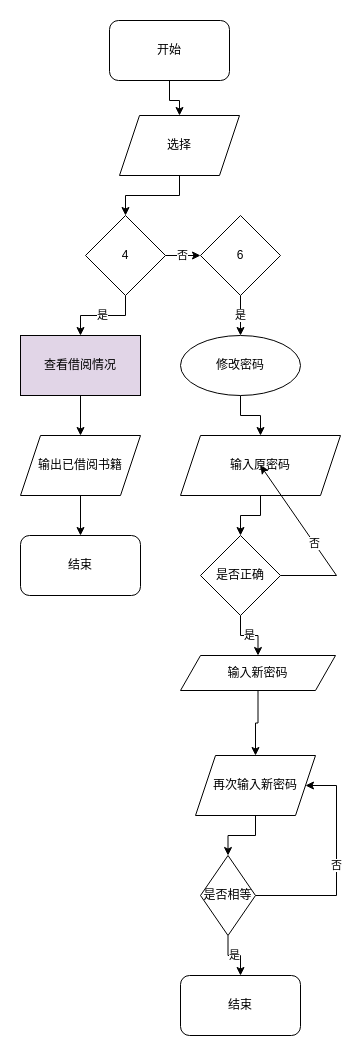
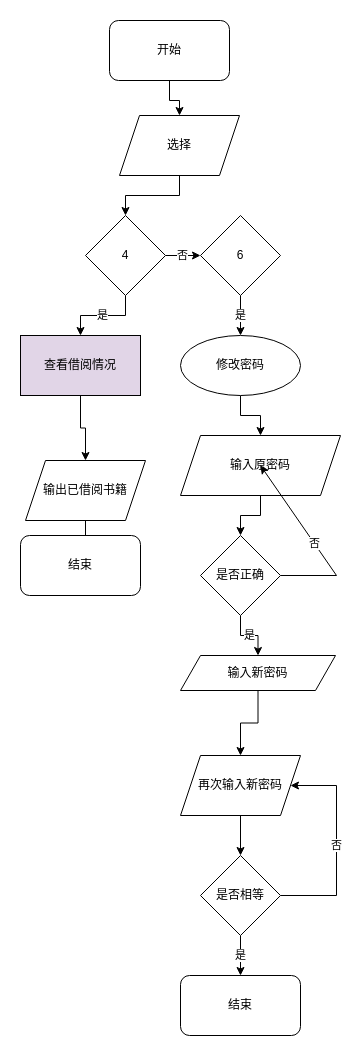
(81, 466) -> (86, 491)
(256, 786) -> (241, 786)
(228, 896) -> (241, 896)
